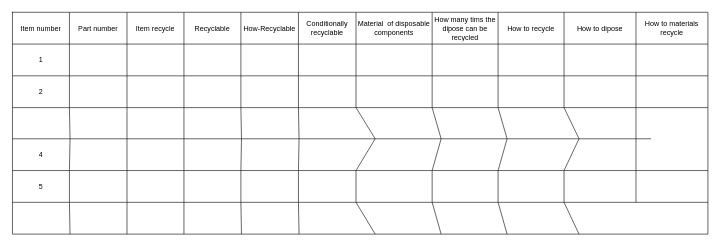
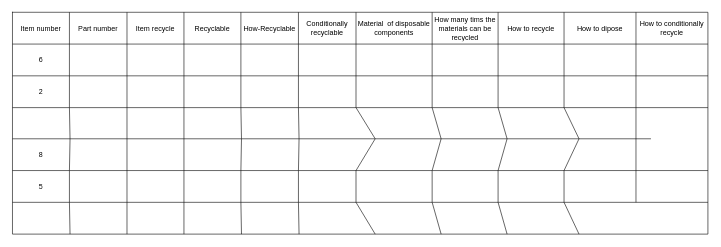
(465, 29) -> (465, 29)
(672, 29) -> (672, 29)
(41, 60) -> (41, 60)
(41, 155) -> (41, 155)
